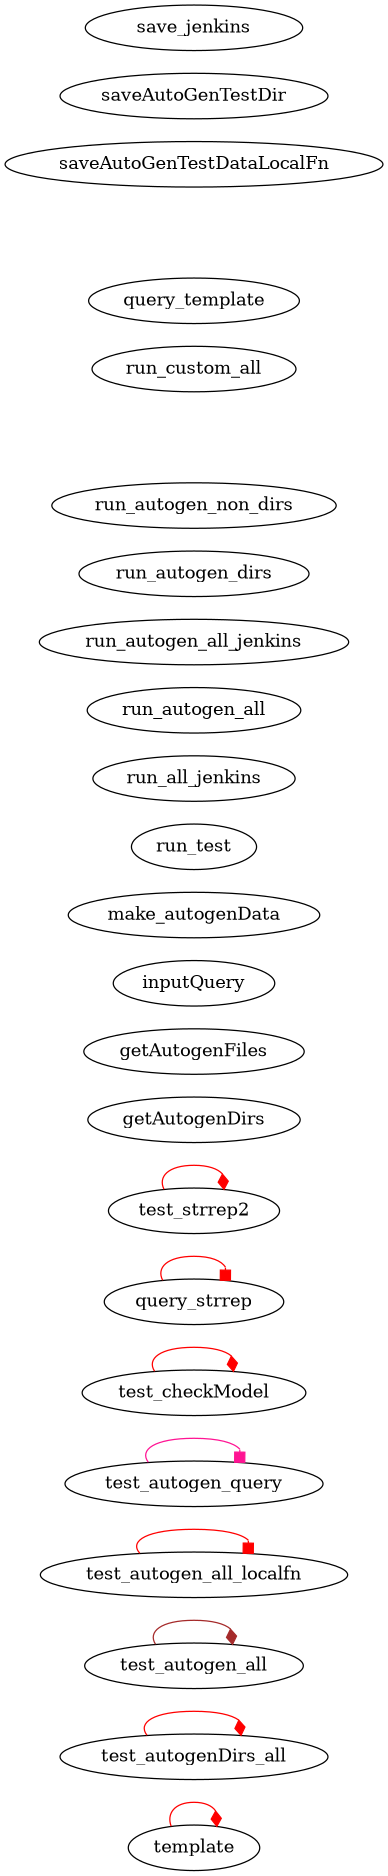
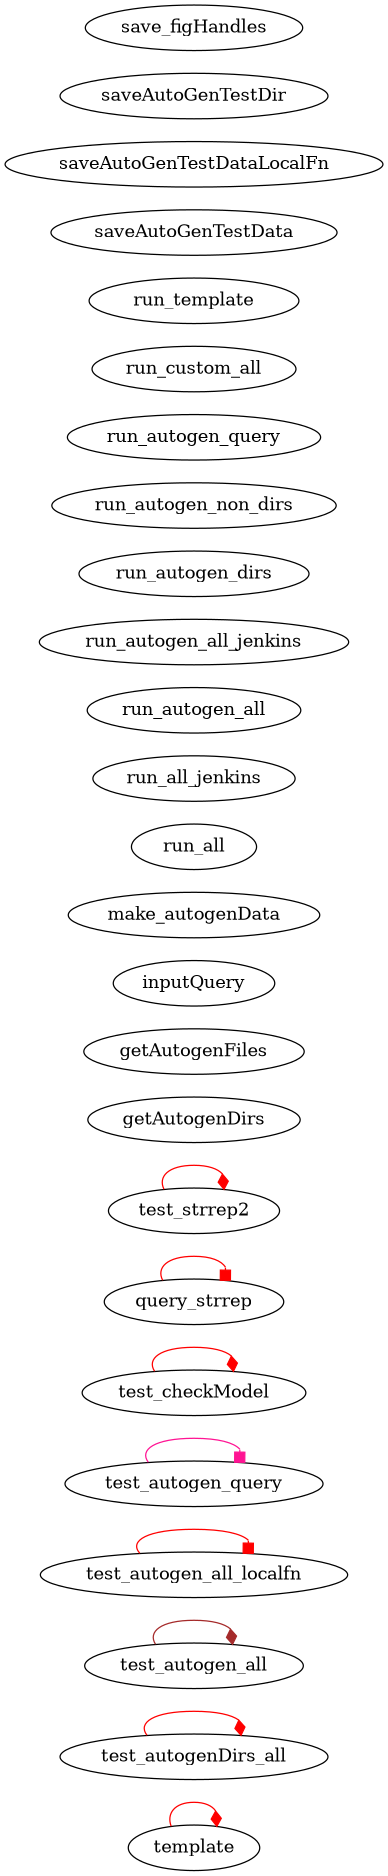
(194, 28) -> (194, 28)
none -> (194, 233)
(194, 301) -> (194, 301)
none -> (194, 437)
(194, 847) -> (194, 847)
